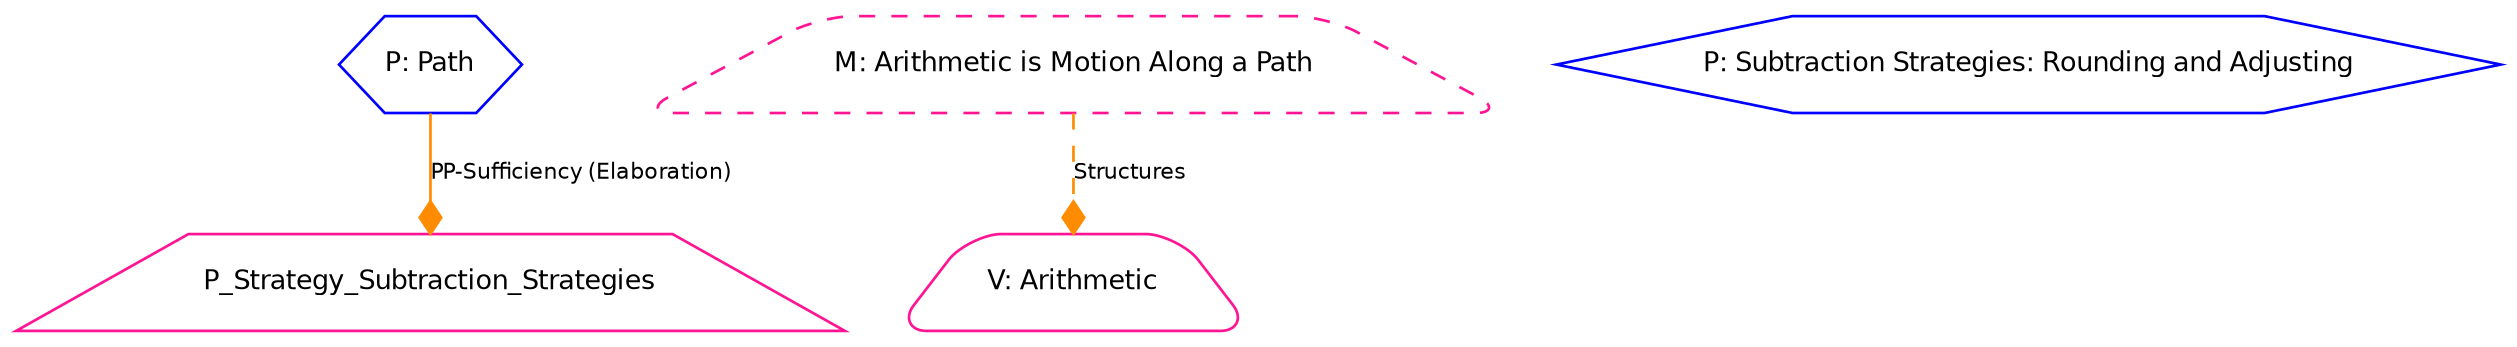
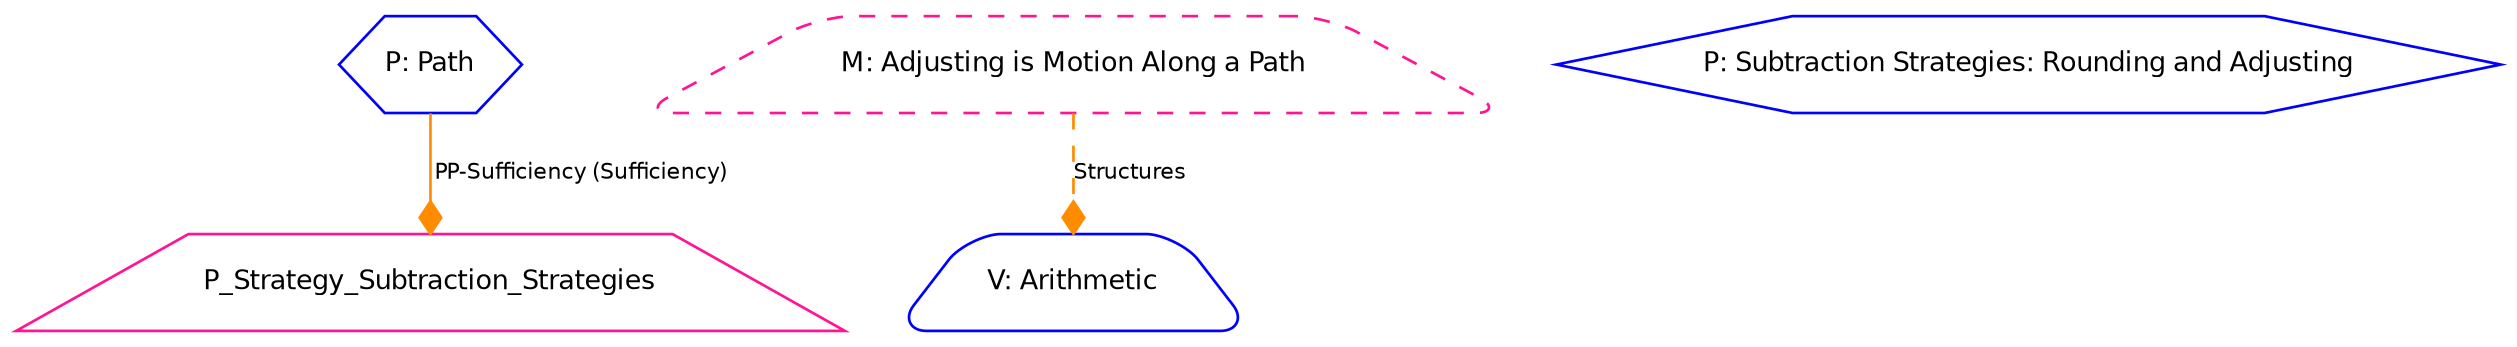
(1073, 65) -> (1073, 65)
(581, 174) -> (581, 174)
(1073, 282) -> (1073, 282)
